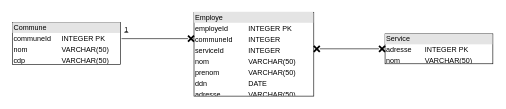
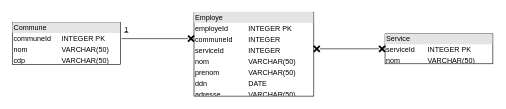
(419, 47) -> (422, 47)
